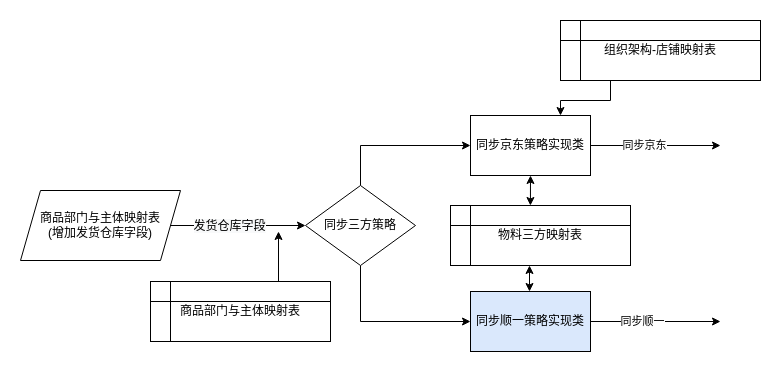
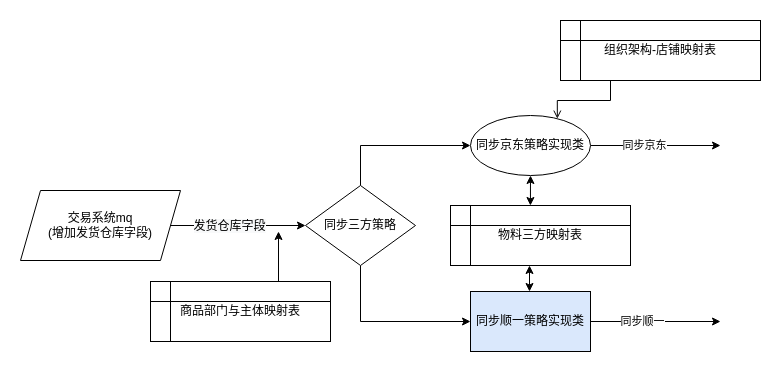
(561, 104) -> (557, 106)
(531, 146) -> (531, 146)
(101, 226) -> (101, 226)
